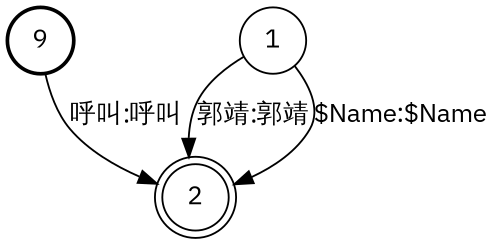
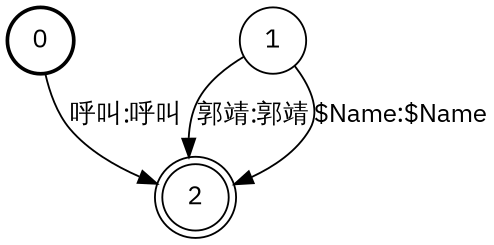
(41, 41) -> (41, 41)
